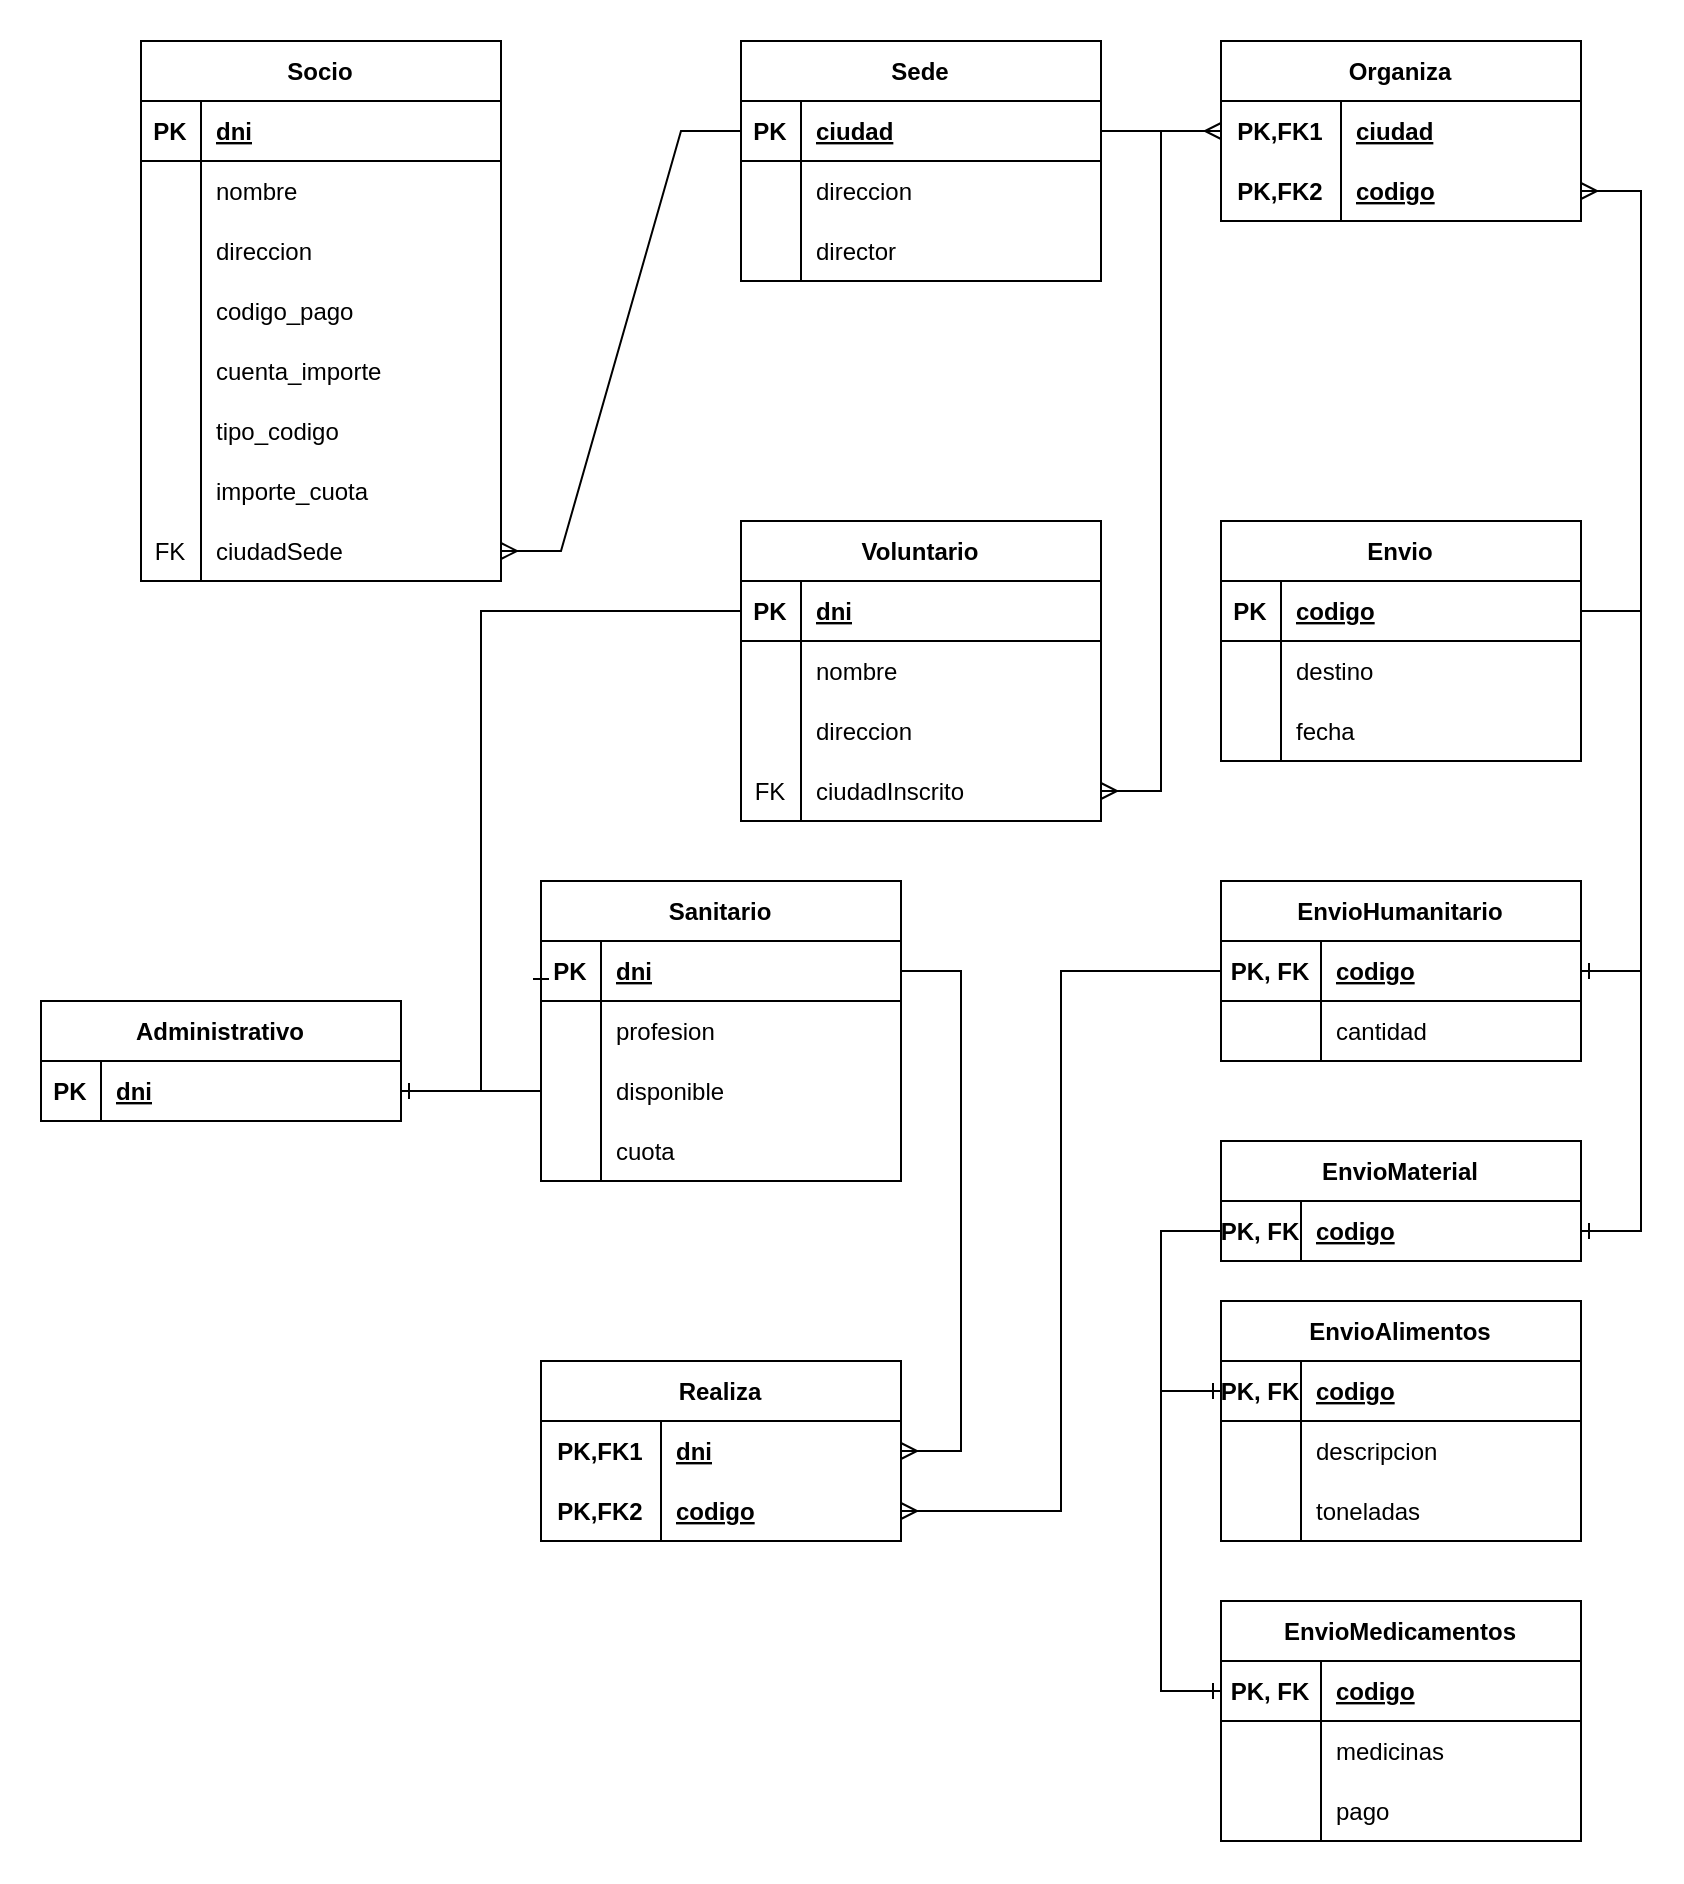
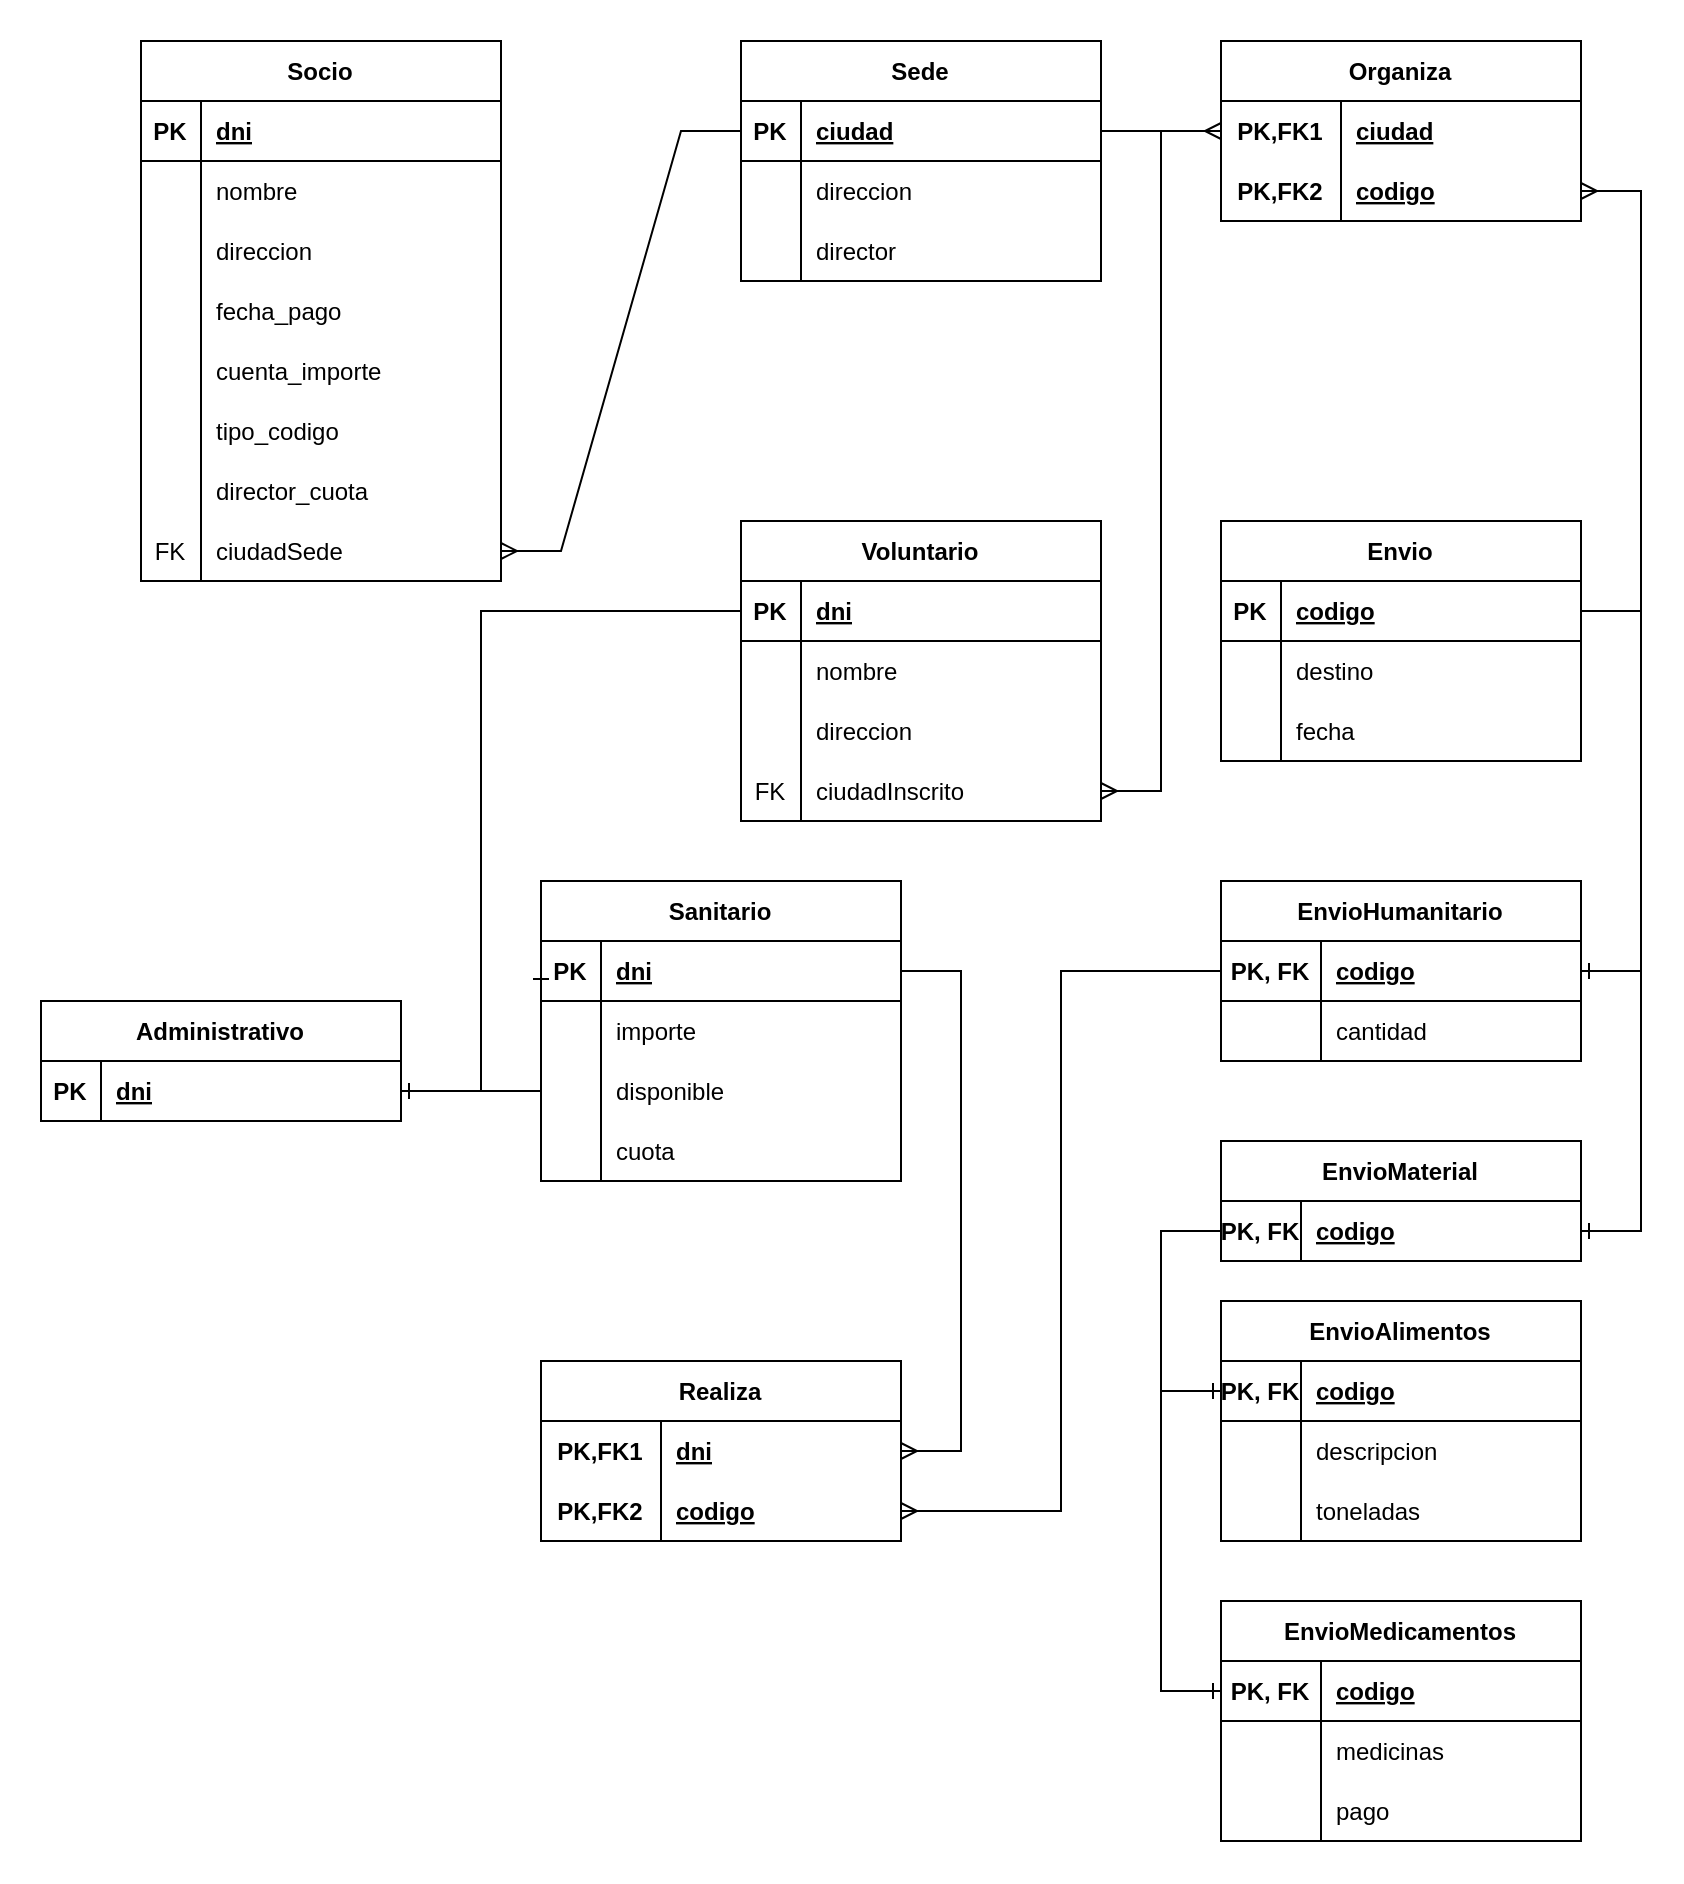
(287, 312) -> (283, 312)
(300, 492) -> (307, 492)
(673, 1032) -> (660, 1032)
